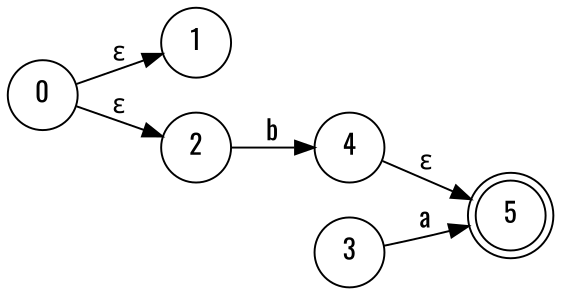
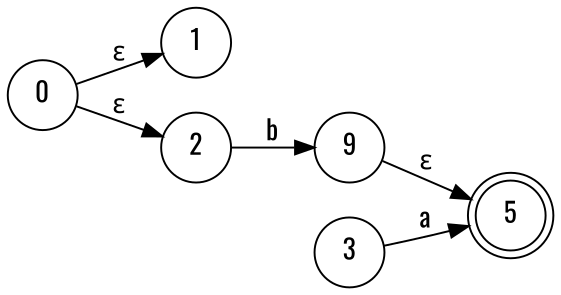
(350, 148) -> (350, 148)
